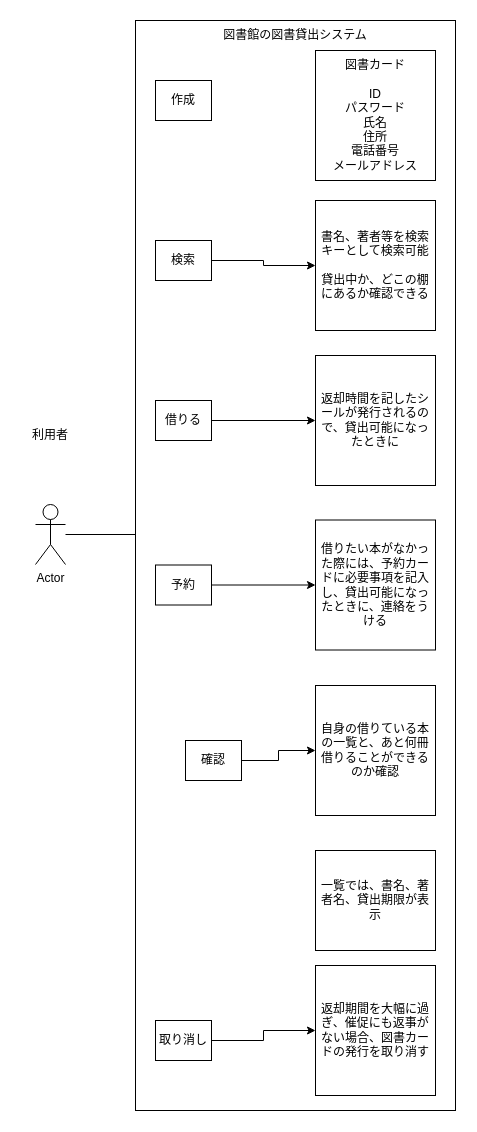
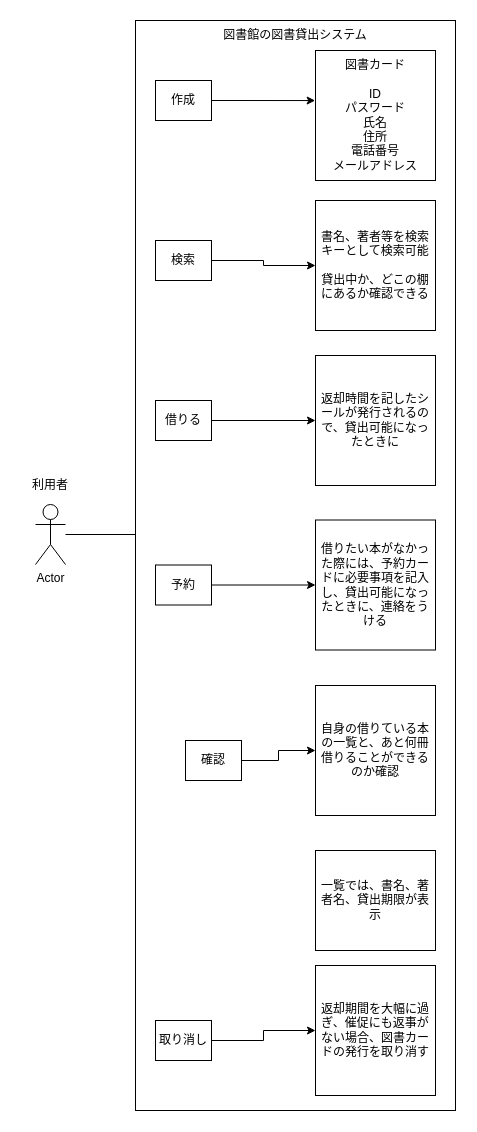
none -> (260, 101)
(51, 436) -> (51, 486)
